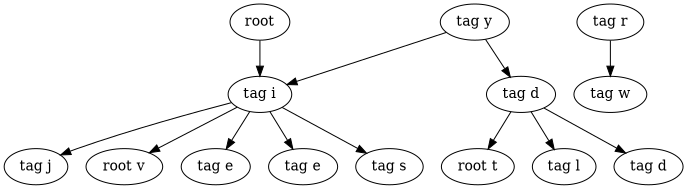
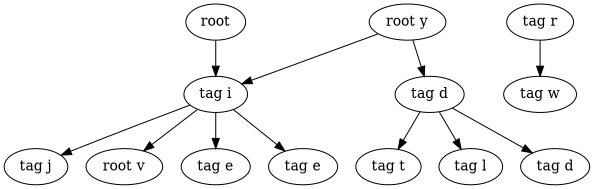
(475, 22) -> (408, 22)
(389, 167) -> none
(478, 167) -> (388, 167)
